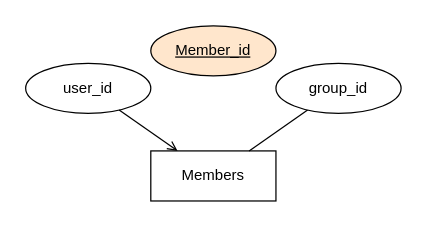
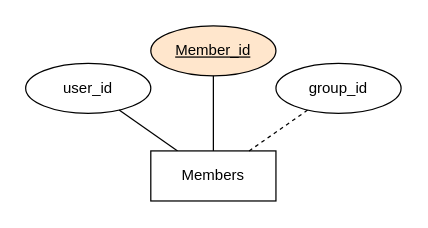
none -> (213, 113)
(278, 130) -> (278, 130)
(173, 147) -> (173, 148)
